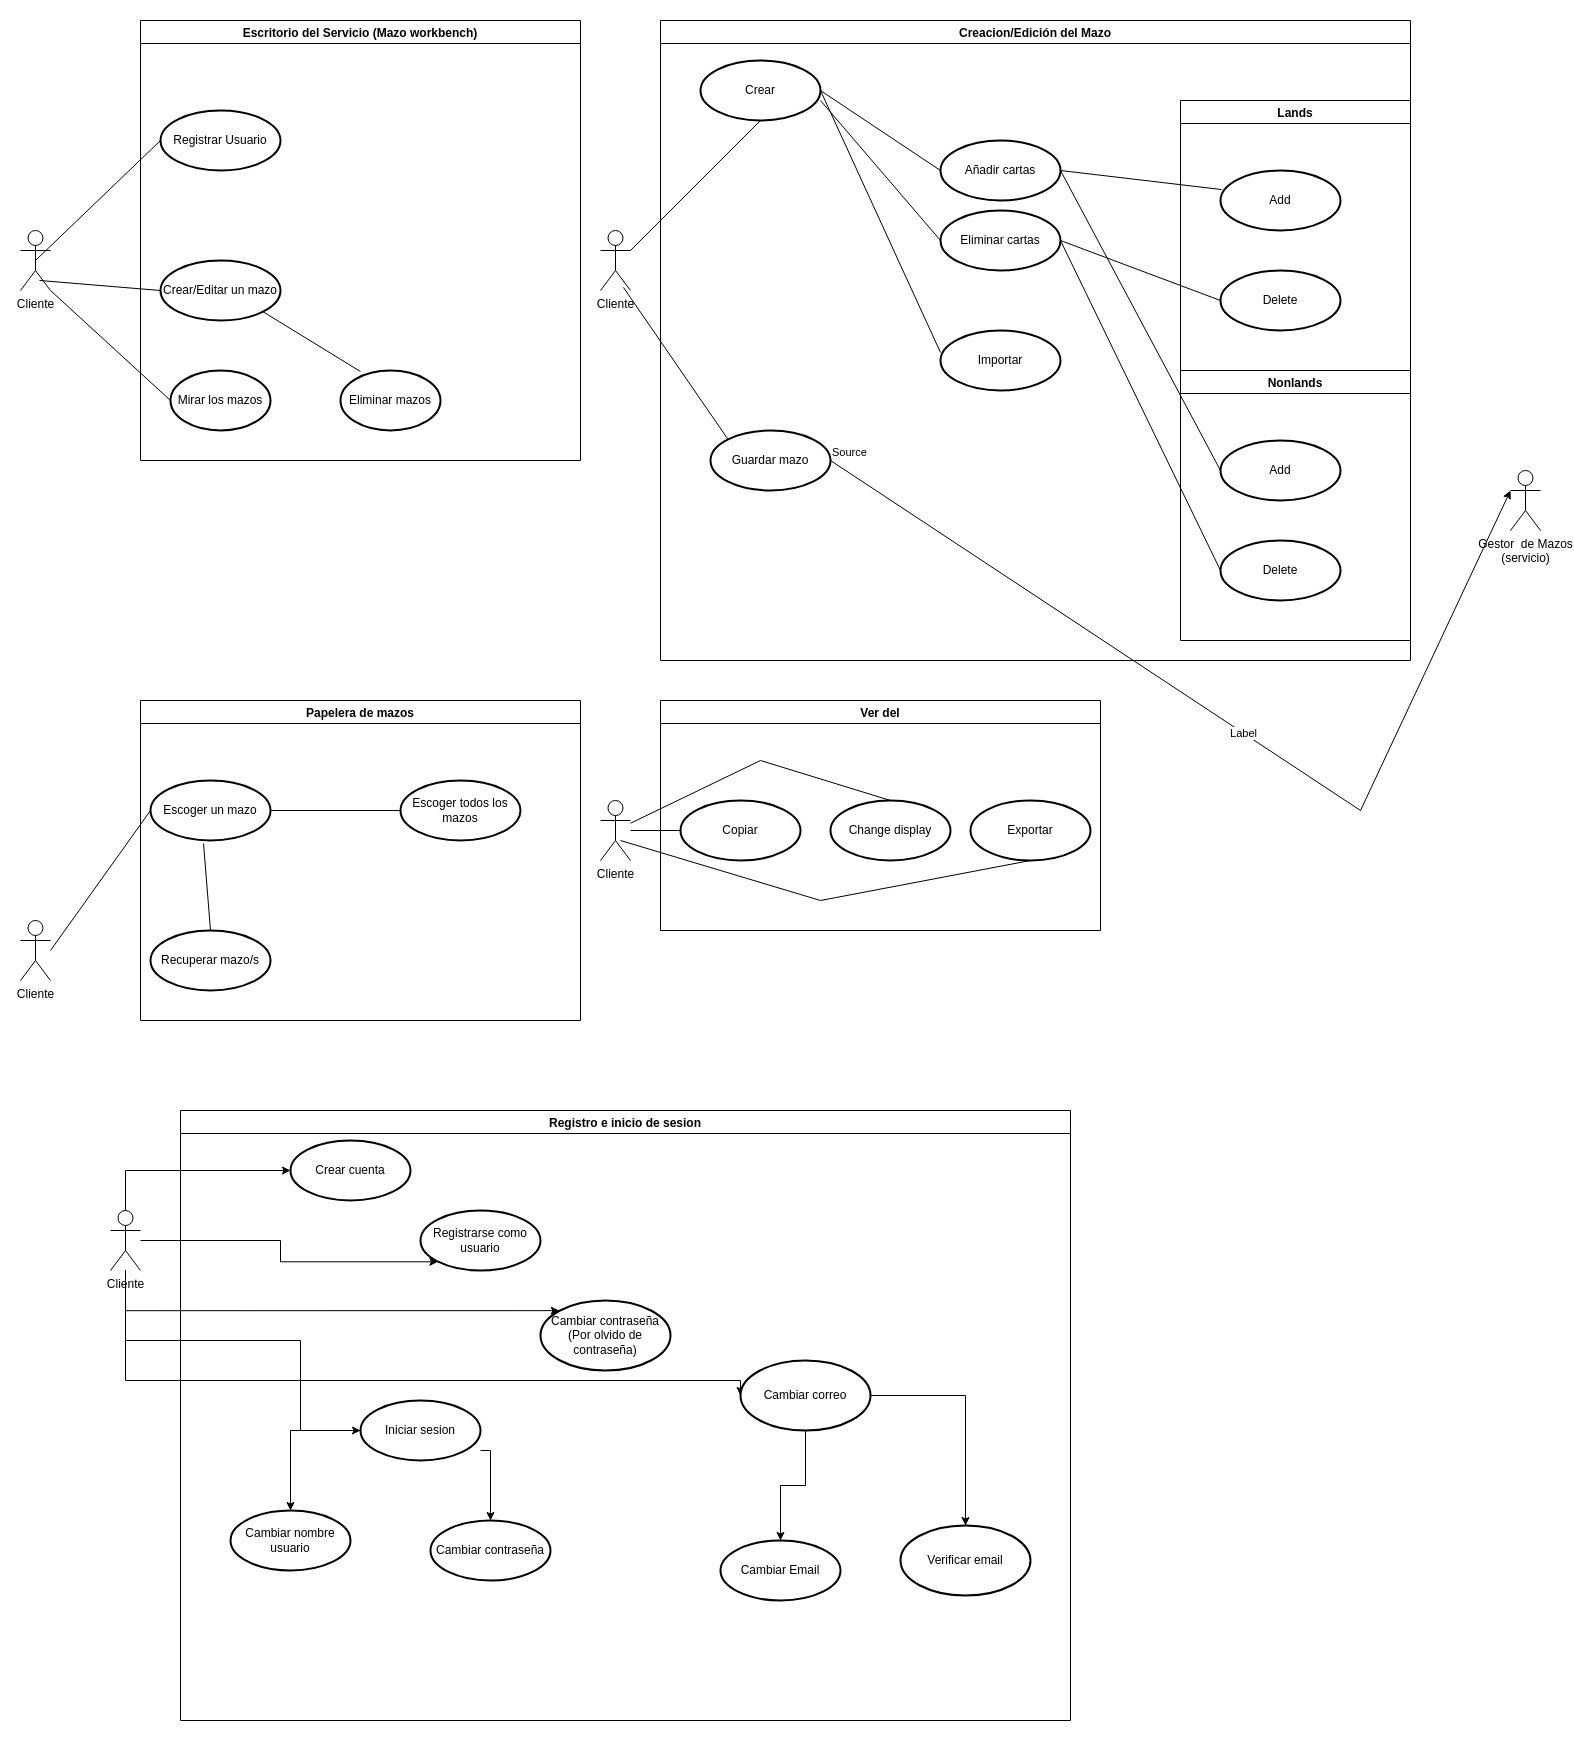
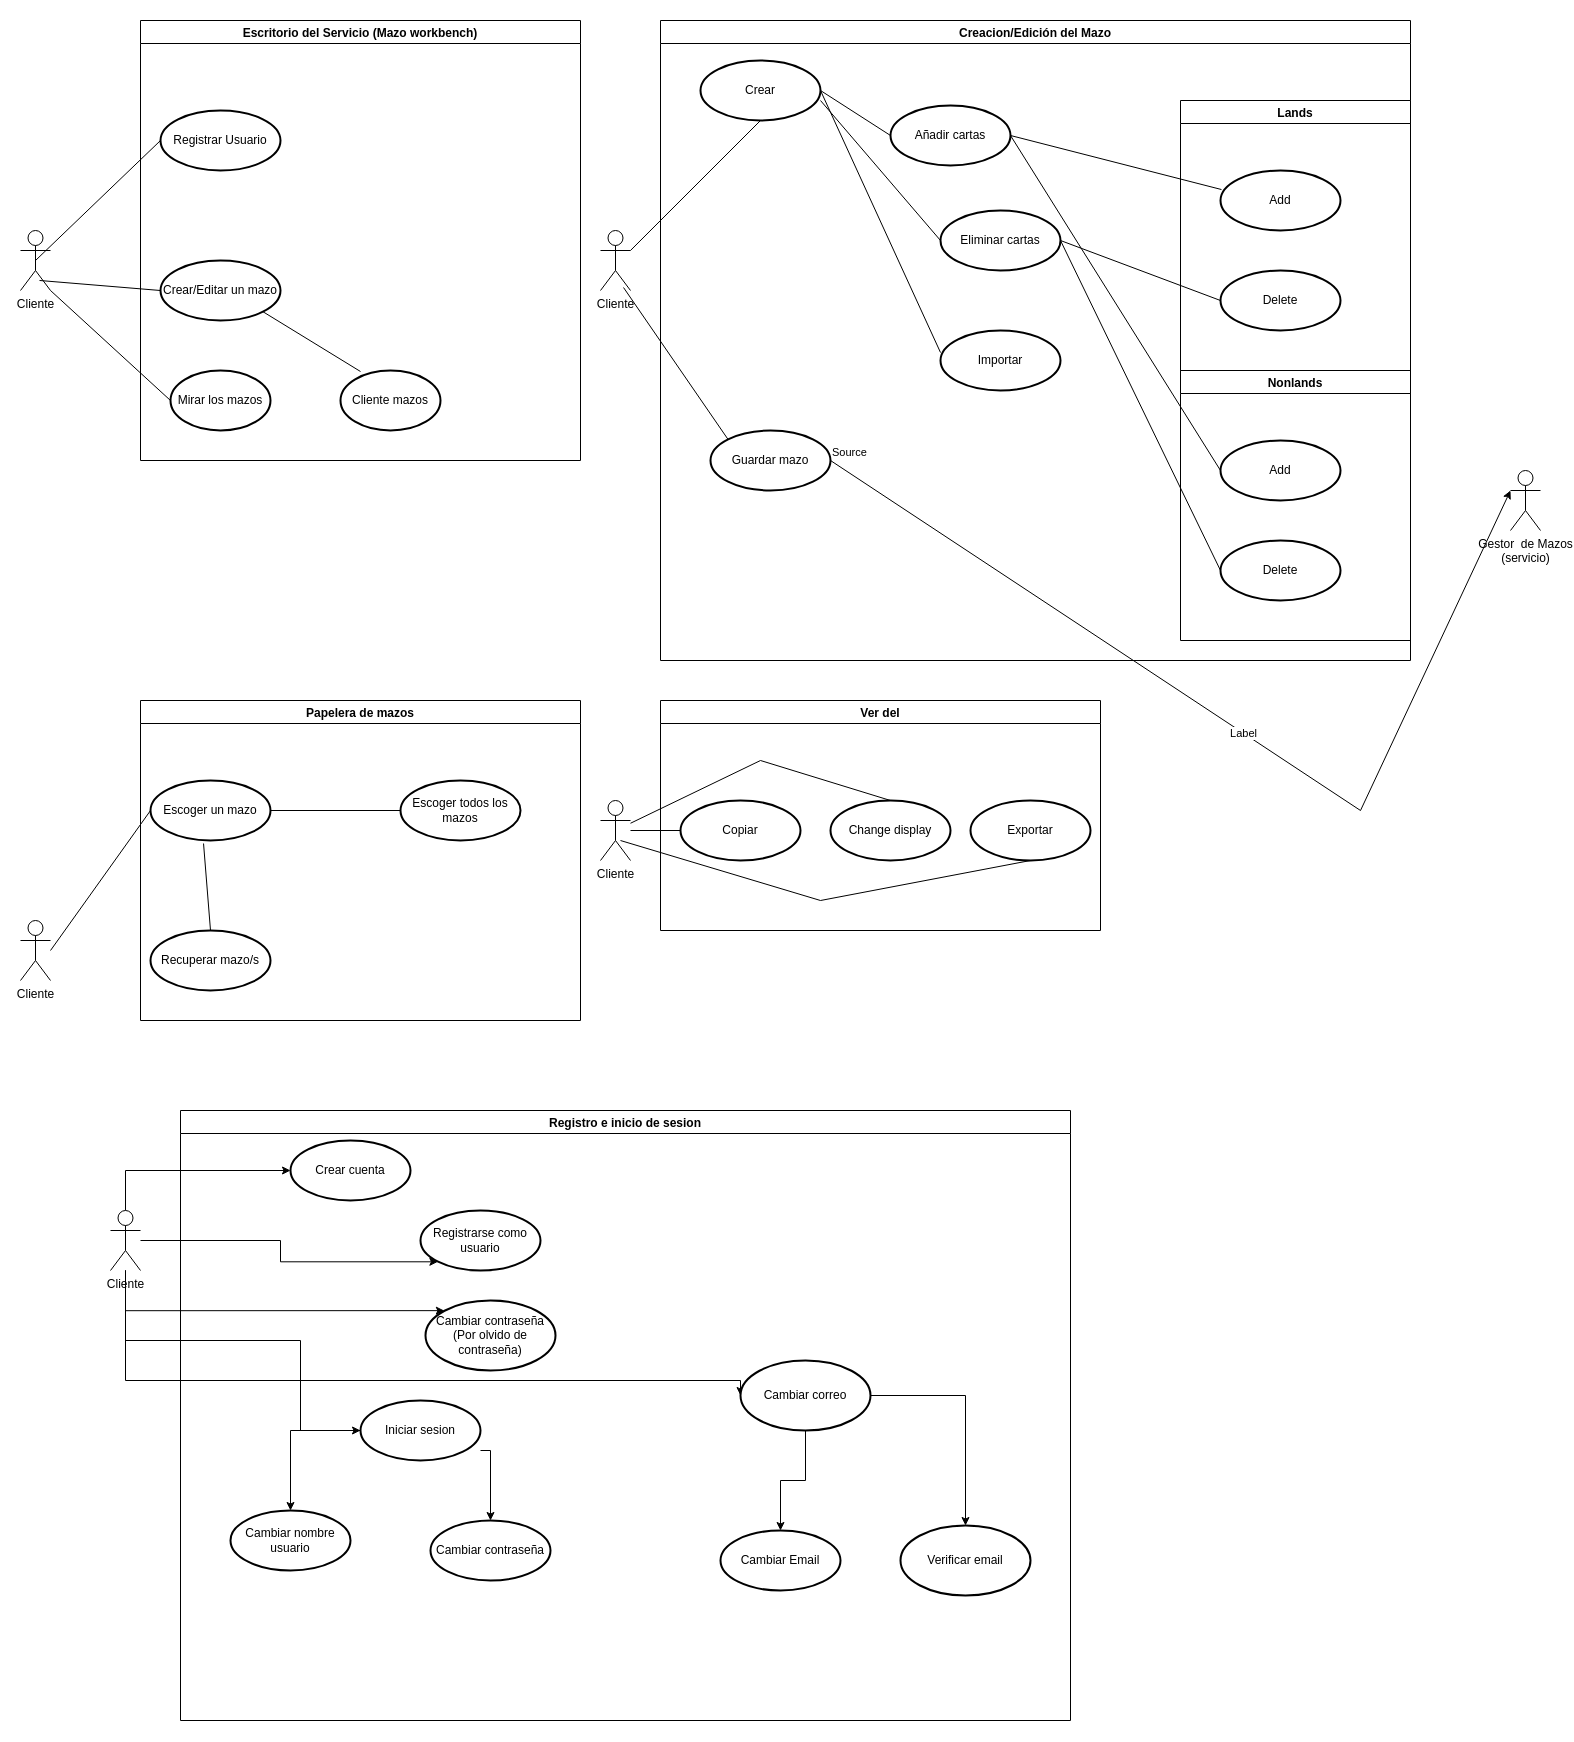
(1001, 171) -> (951, 136)
(391, 401) -> (391, 401)
(606, 1336) -> (491, 1336)
(781, 1571) -> (781, 1561)
